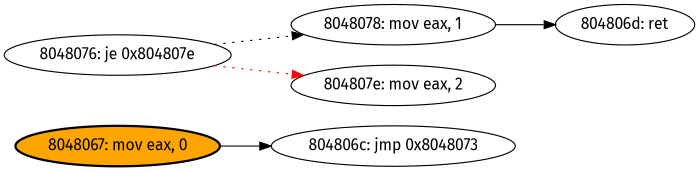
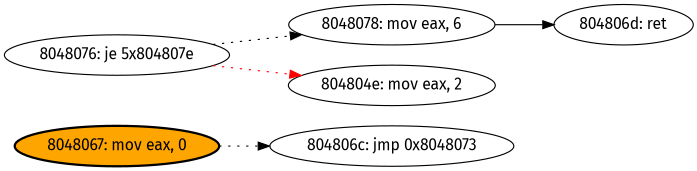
(393, 25) -> (392, 25)
(118, 55) -> (117, 55)
(393, 85) -> (392, 85)
(240, 146) -> (239, 146)
